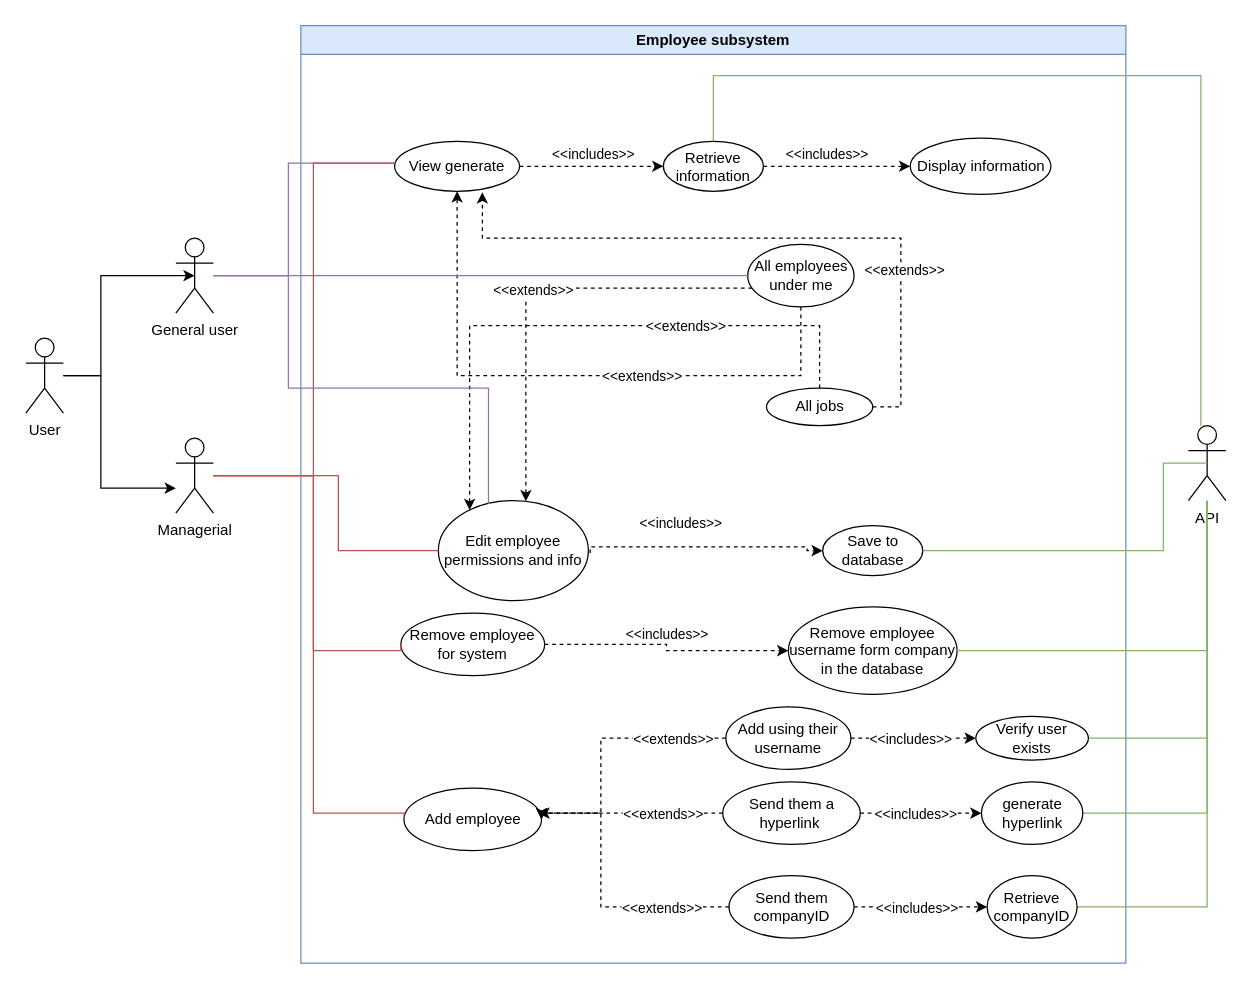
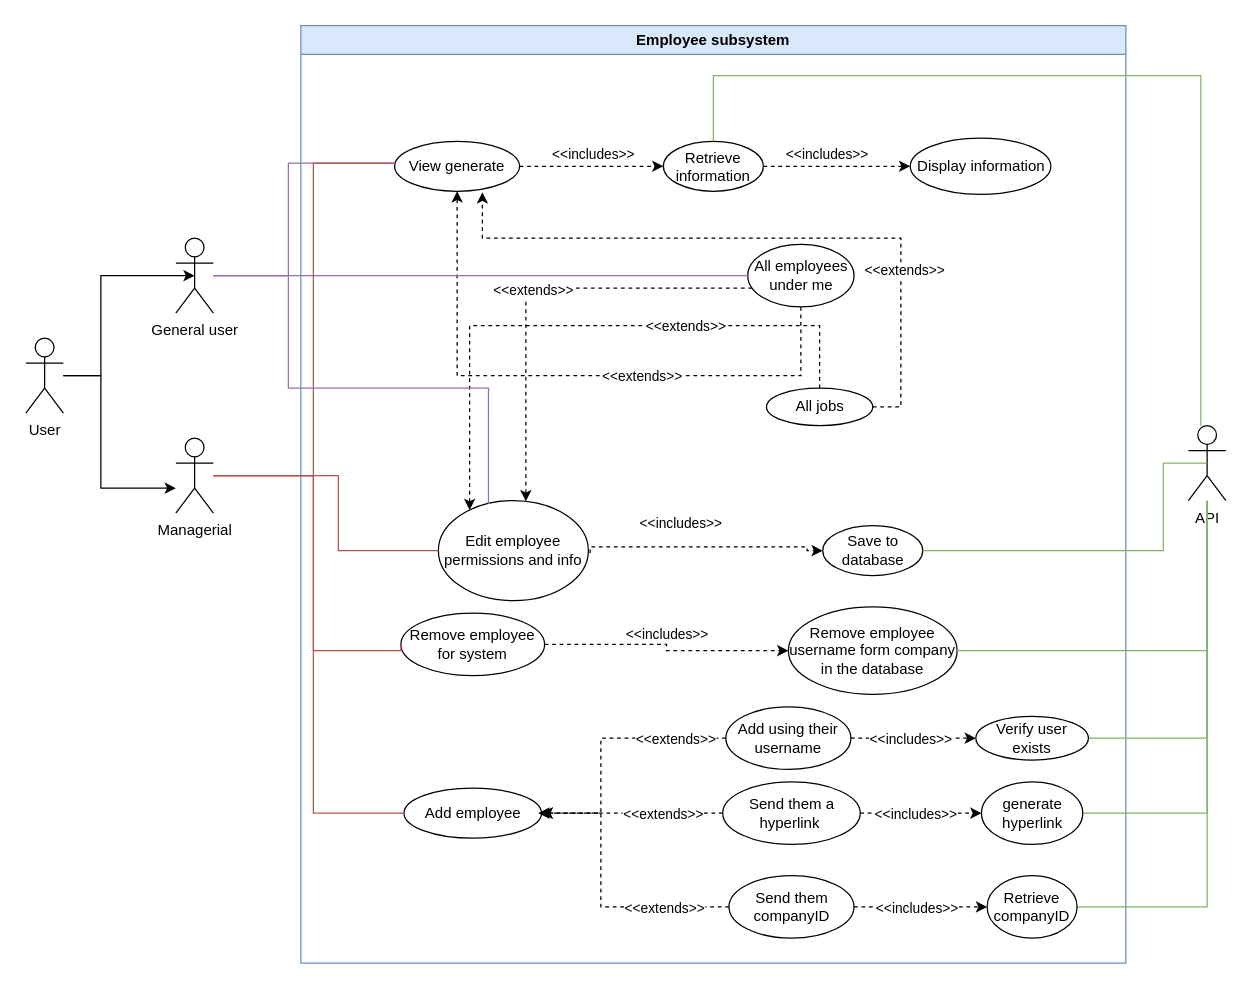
(473, 819) -> (473, 813)
